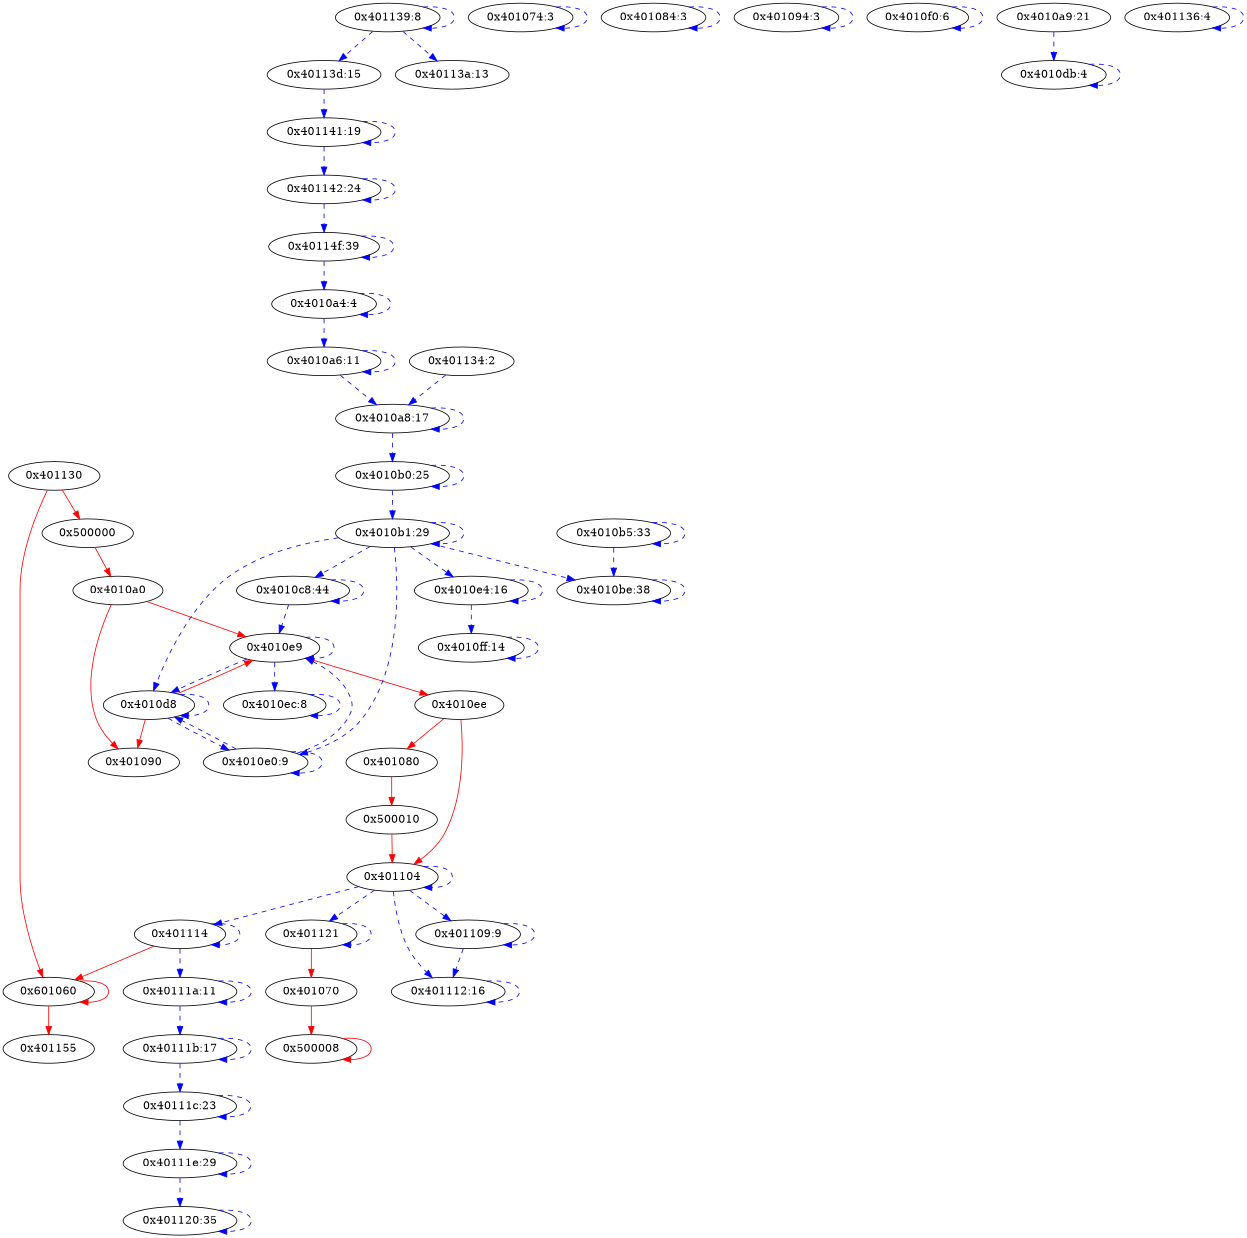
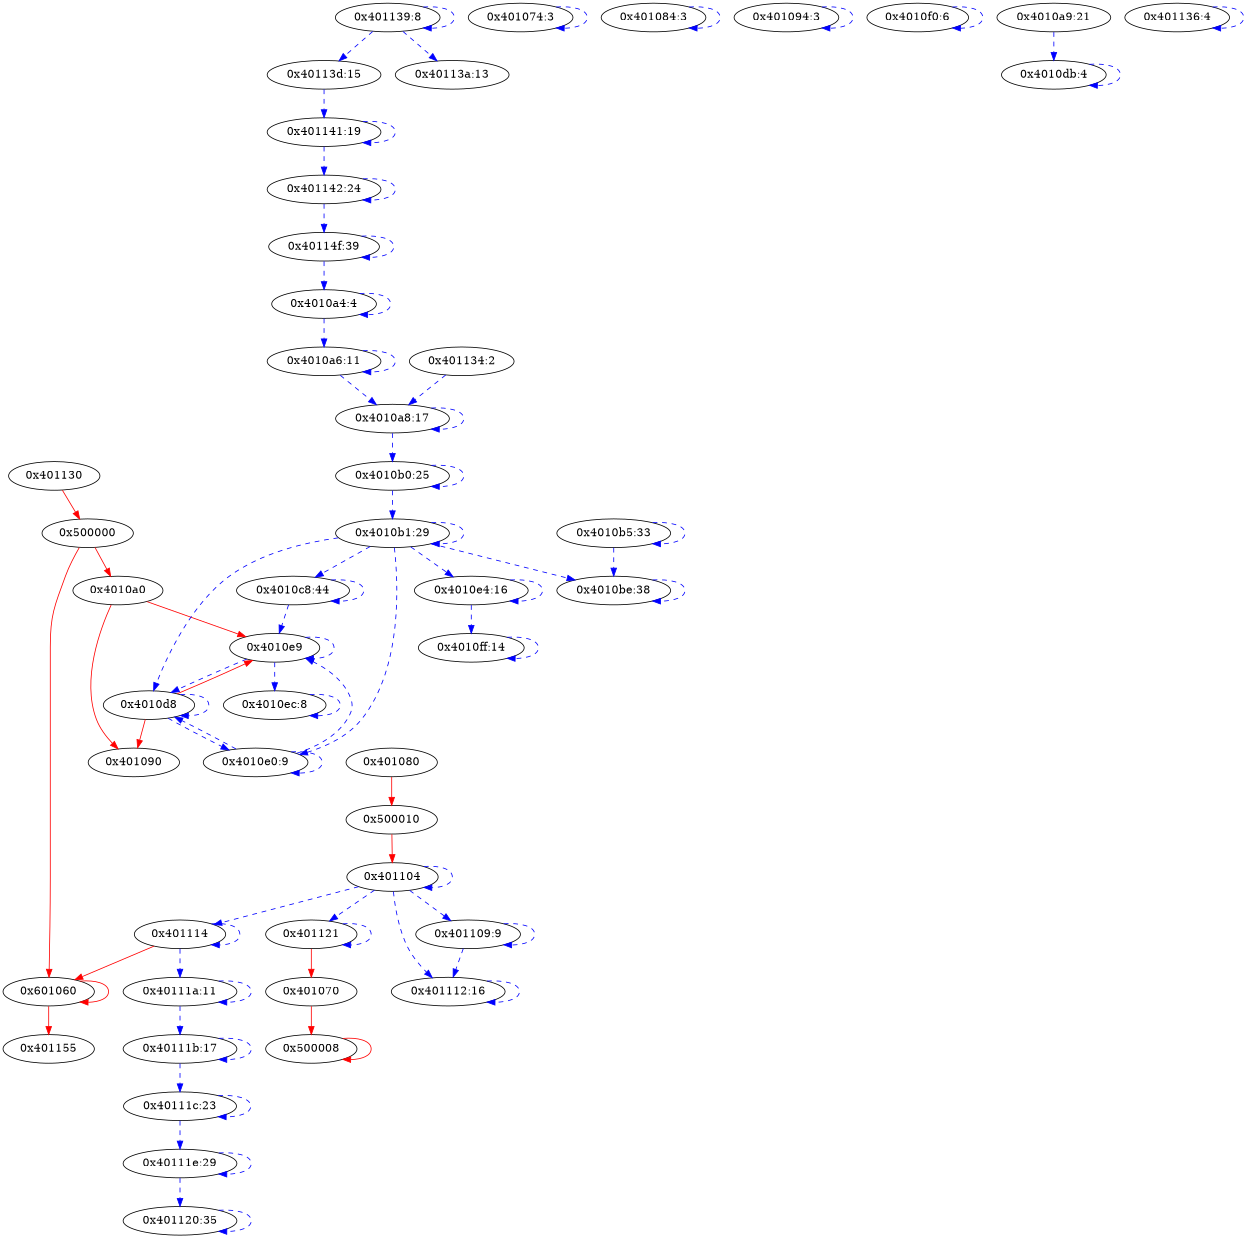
(459, 705) -> none
(20, 729) -> (50, 756)
